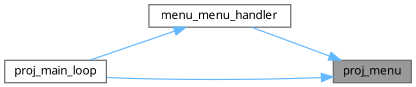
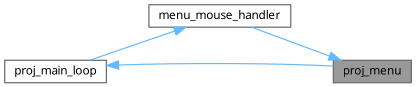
(220, 16) -> (220, 16)
(214, 79) -> (226, 64)
